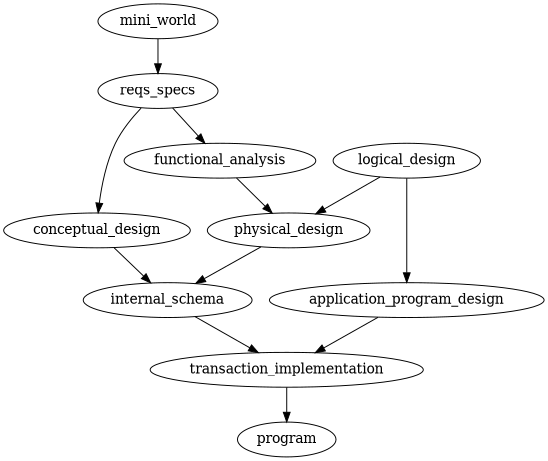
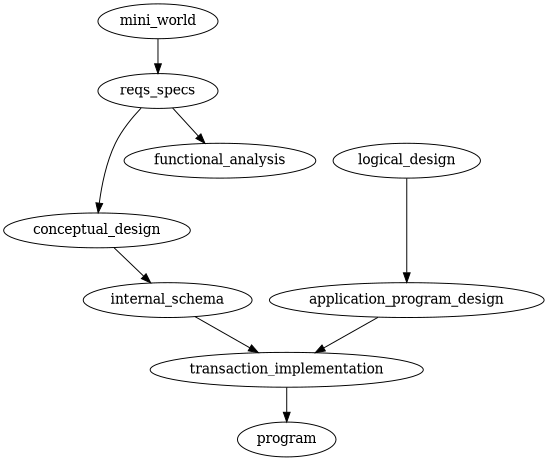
(289, 230) -> none
